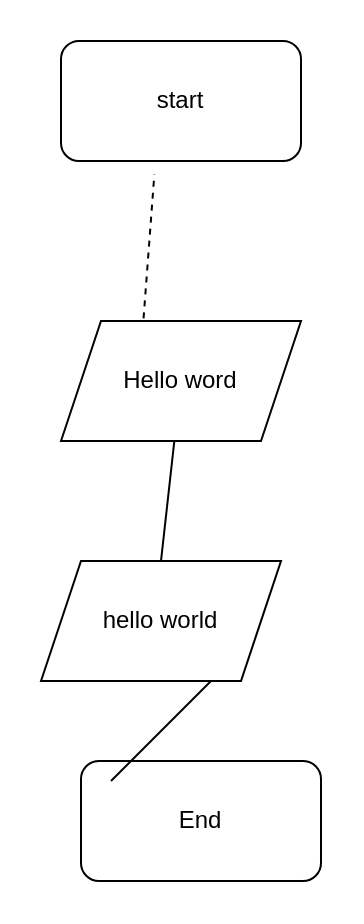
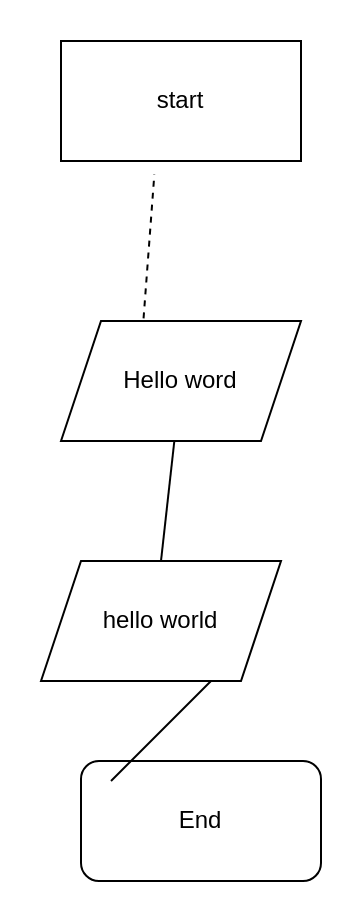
(181, 101) -> (181, 101)
